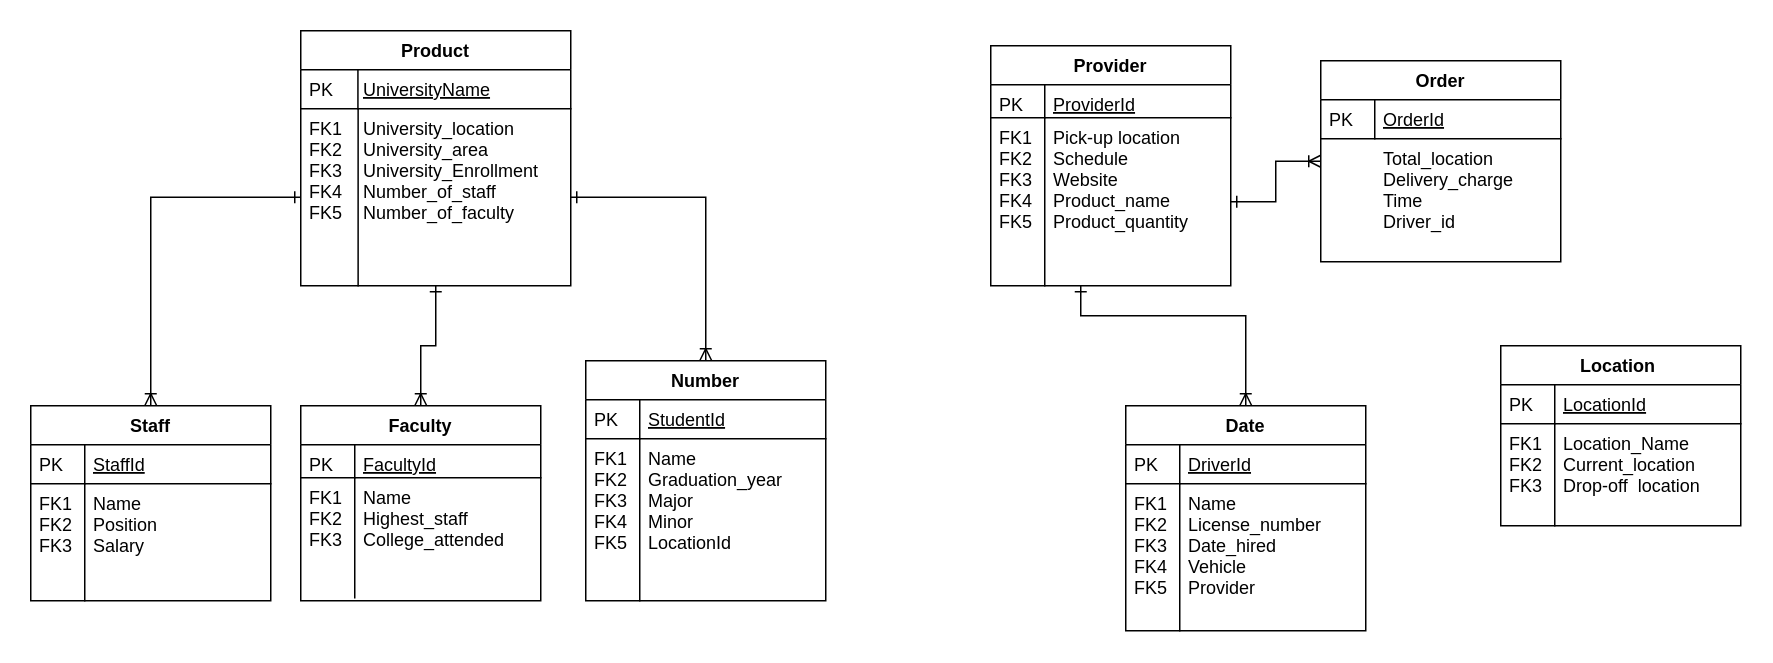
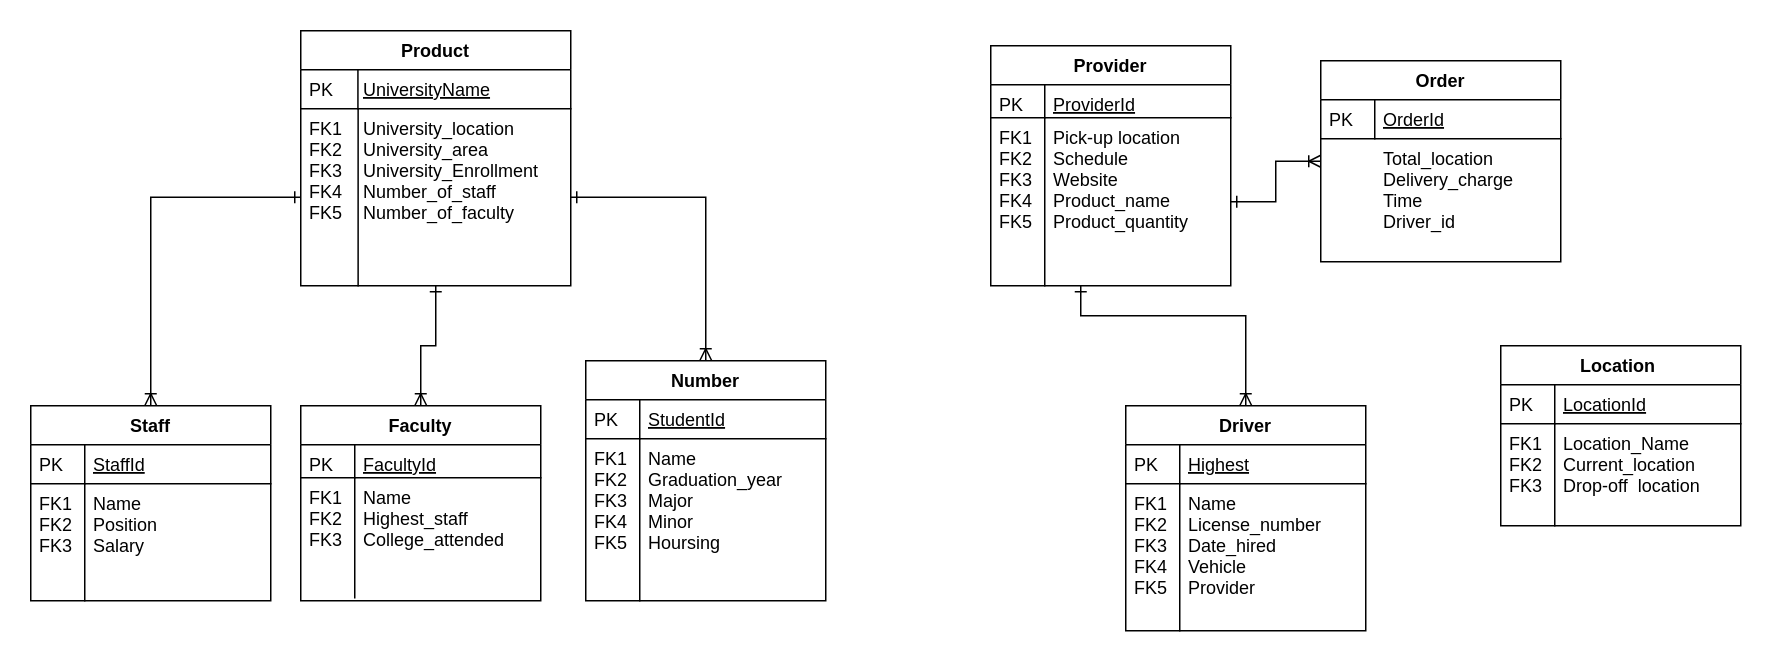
(1245, 426) -> (1245, 426)
(668, 459) -> (668, 459)
(1226, 465) -> (1221, 465)
